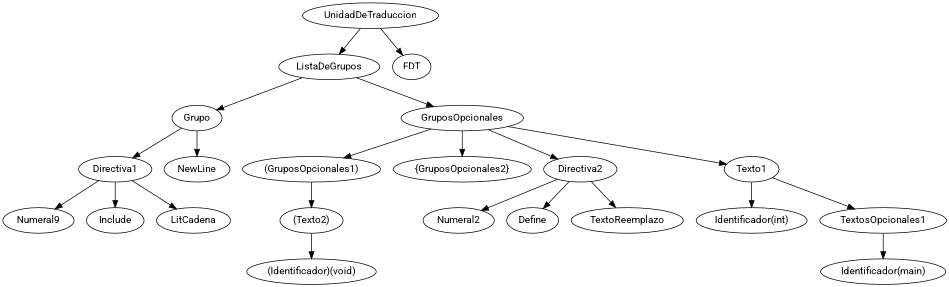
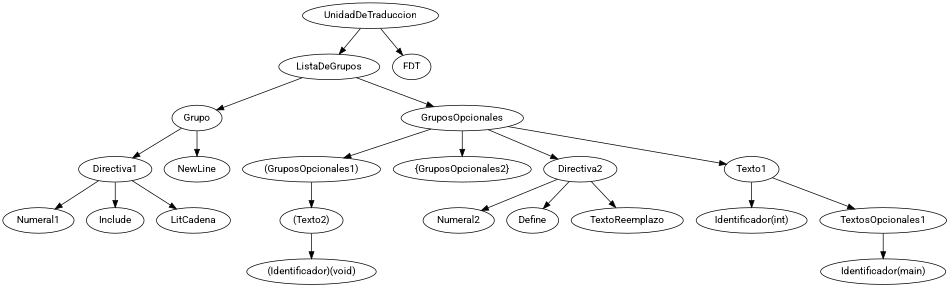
(38, 220) -> (38, 220)
